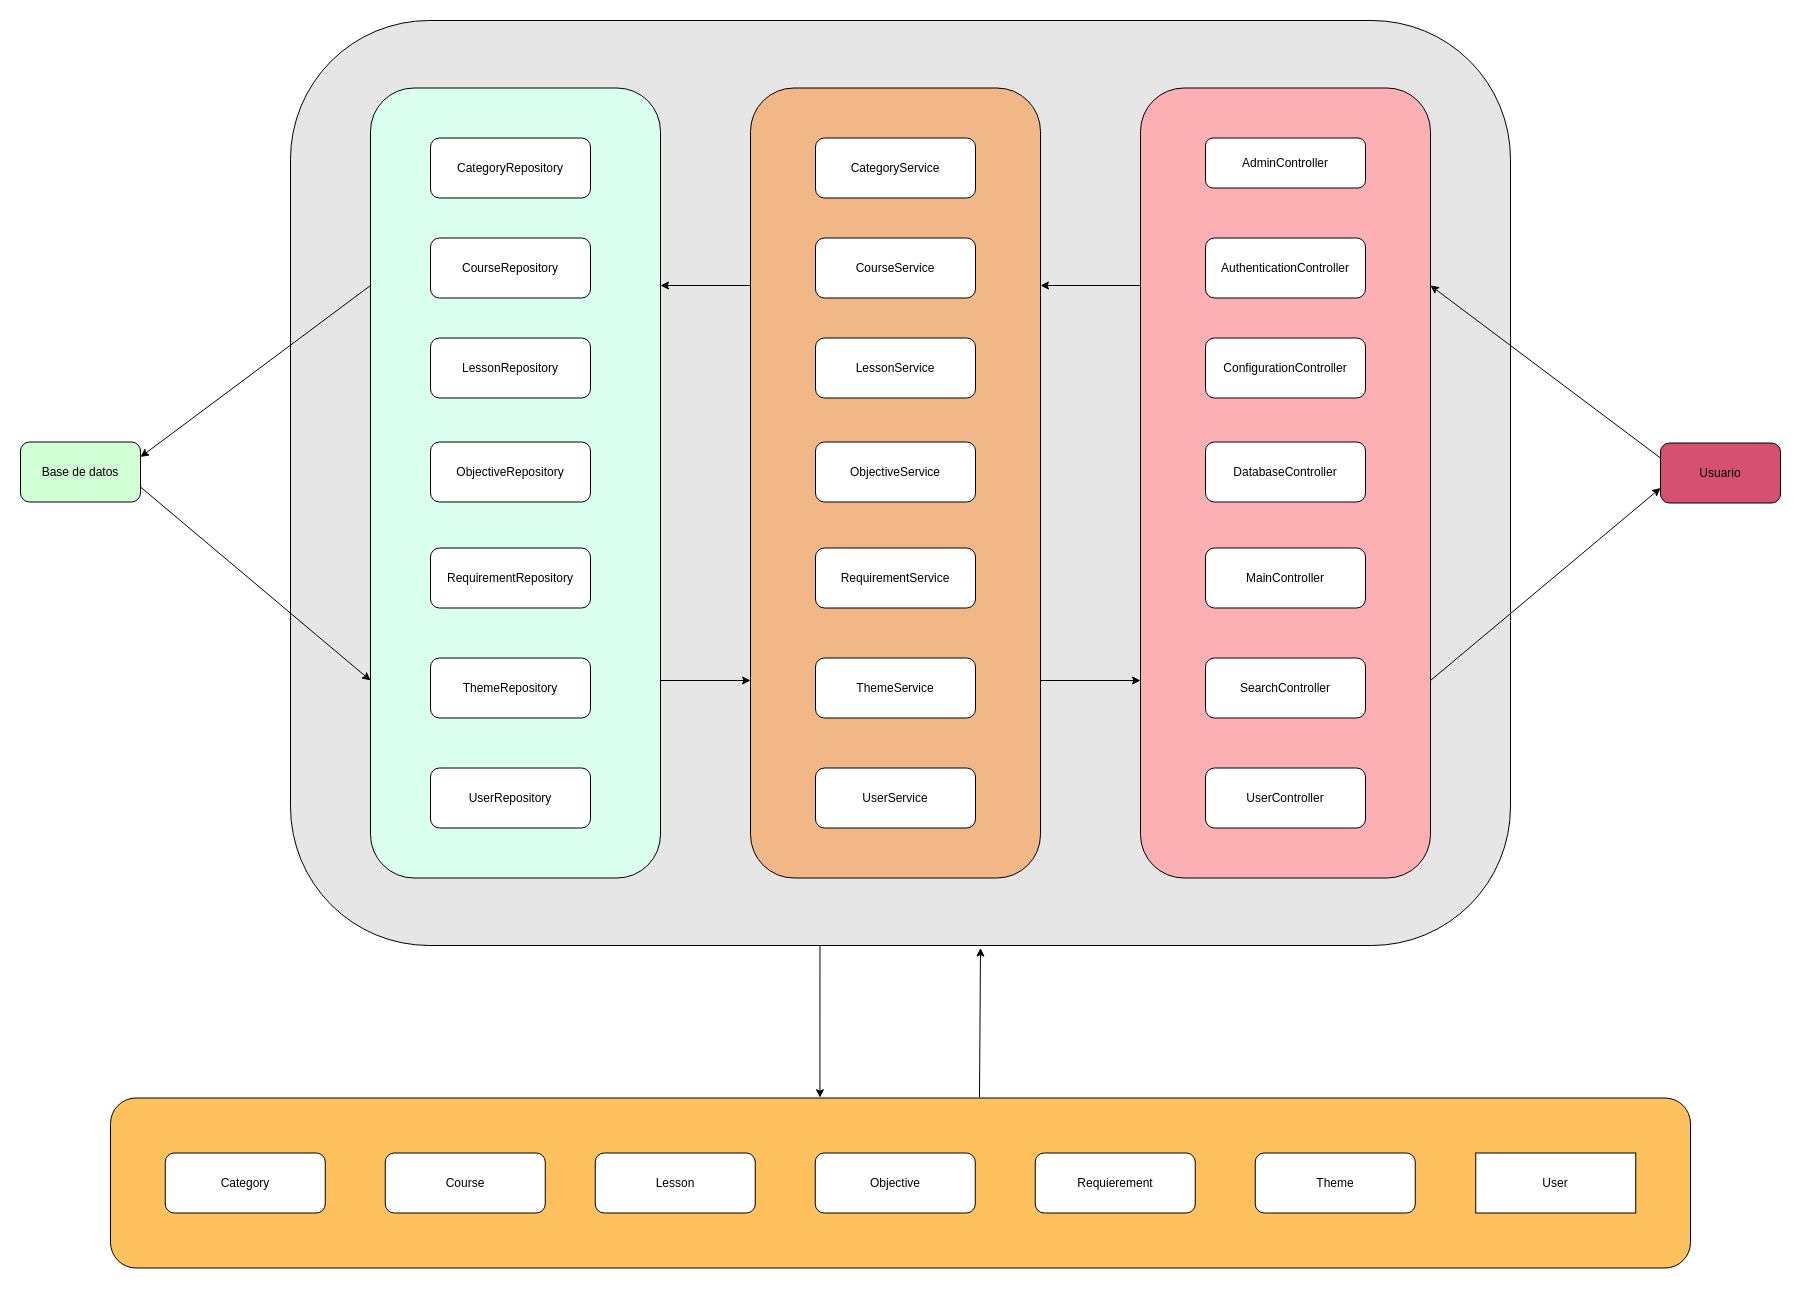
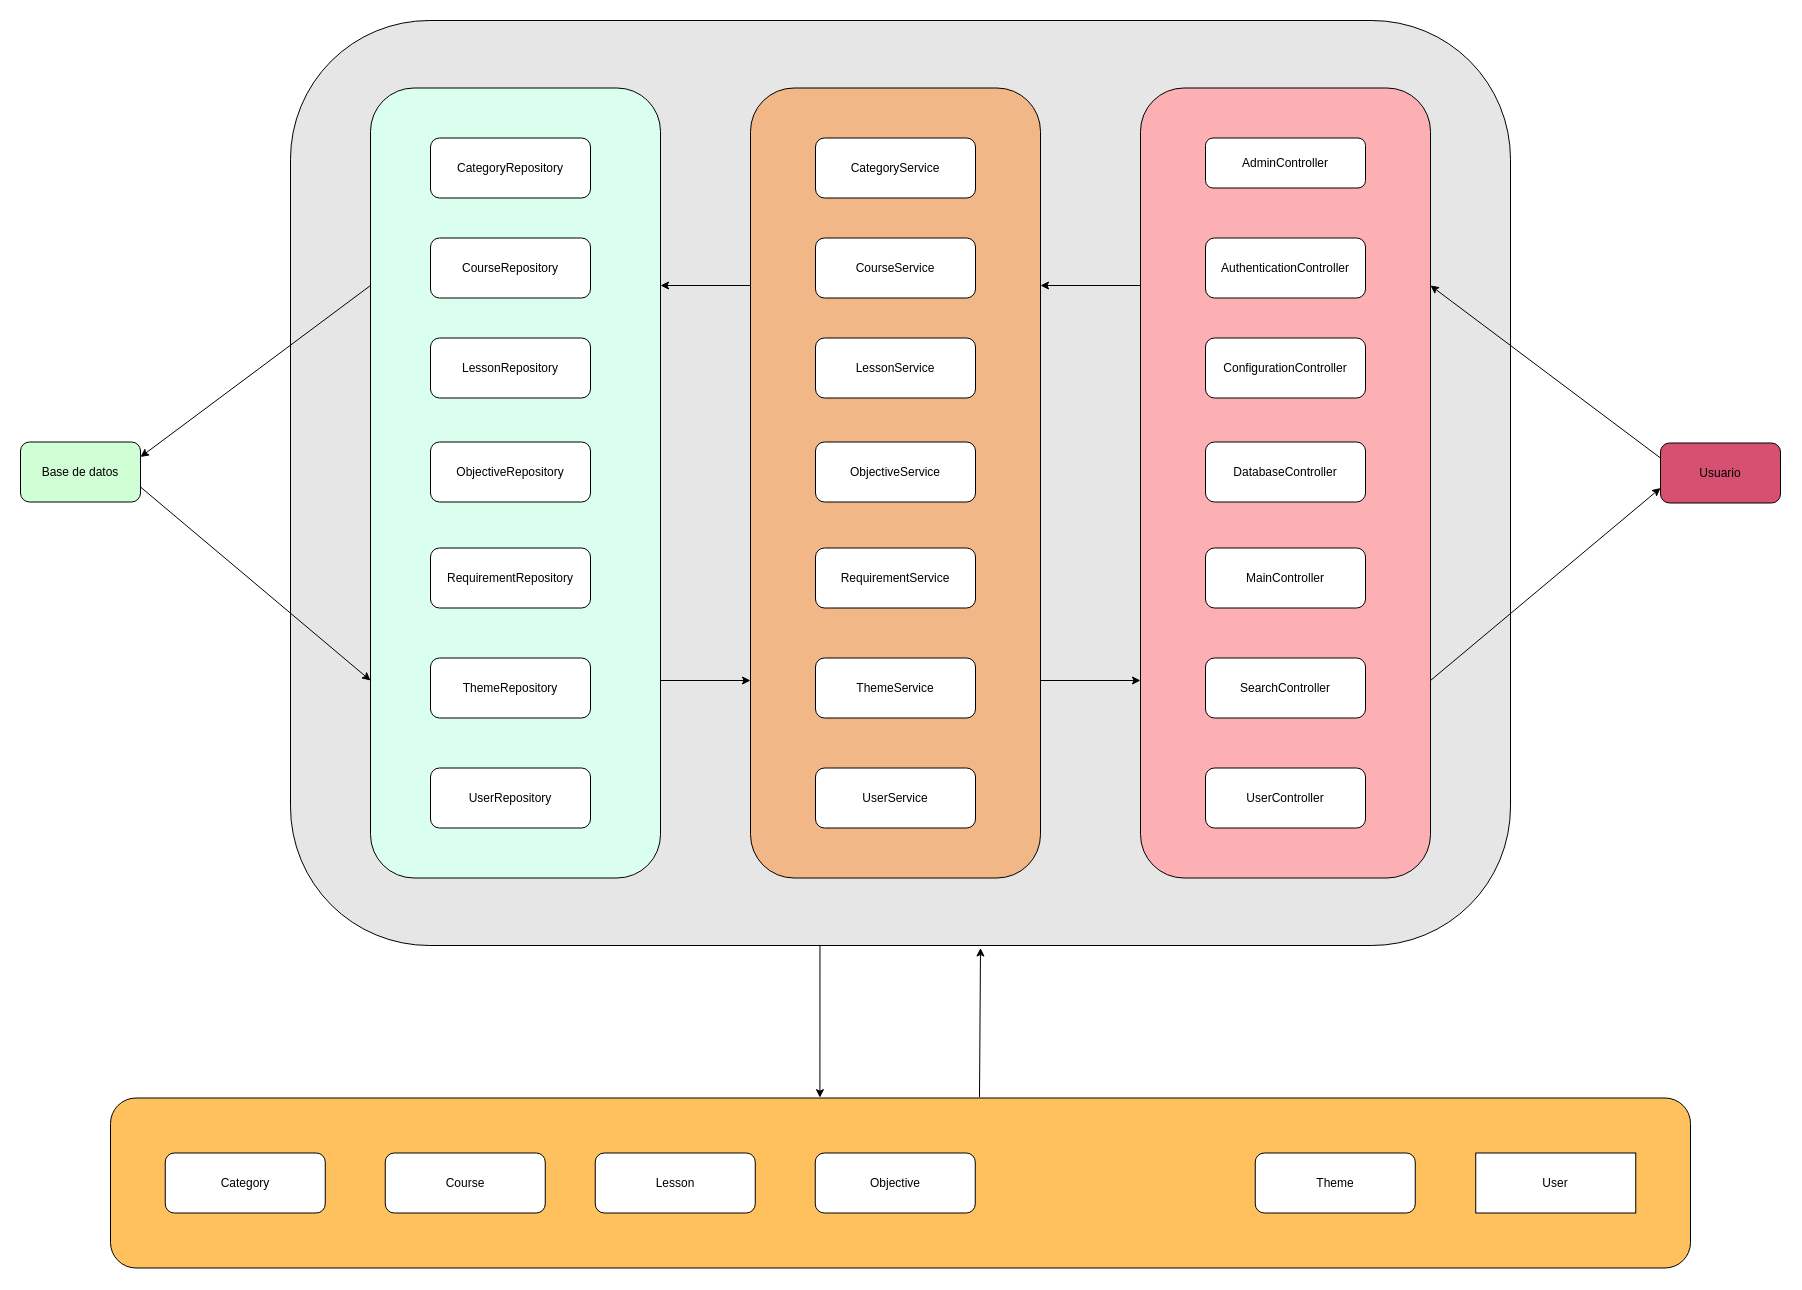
(1115, 1183) -> none
